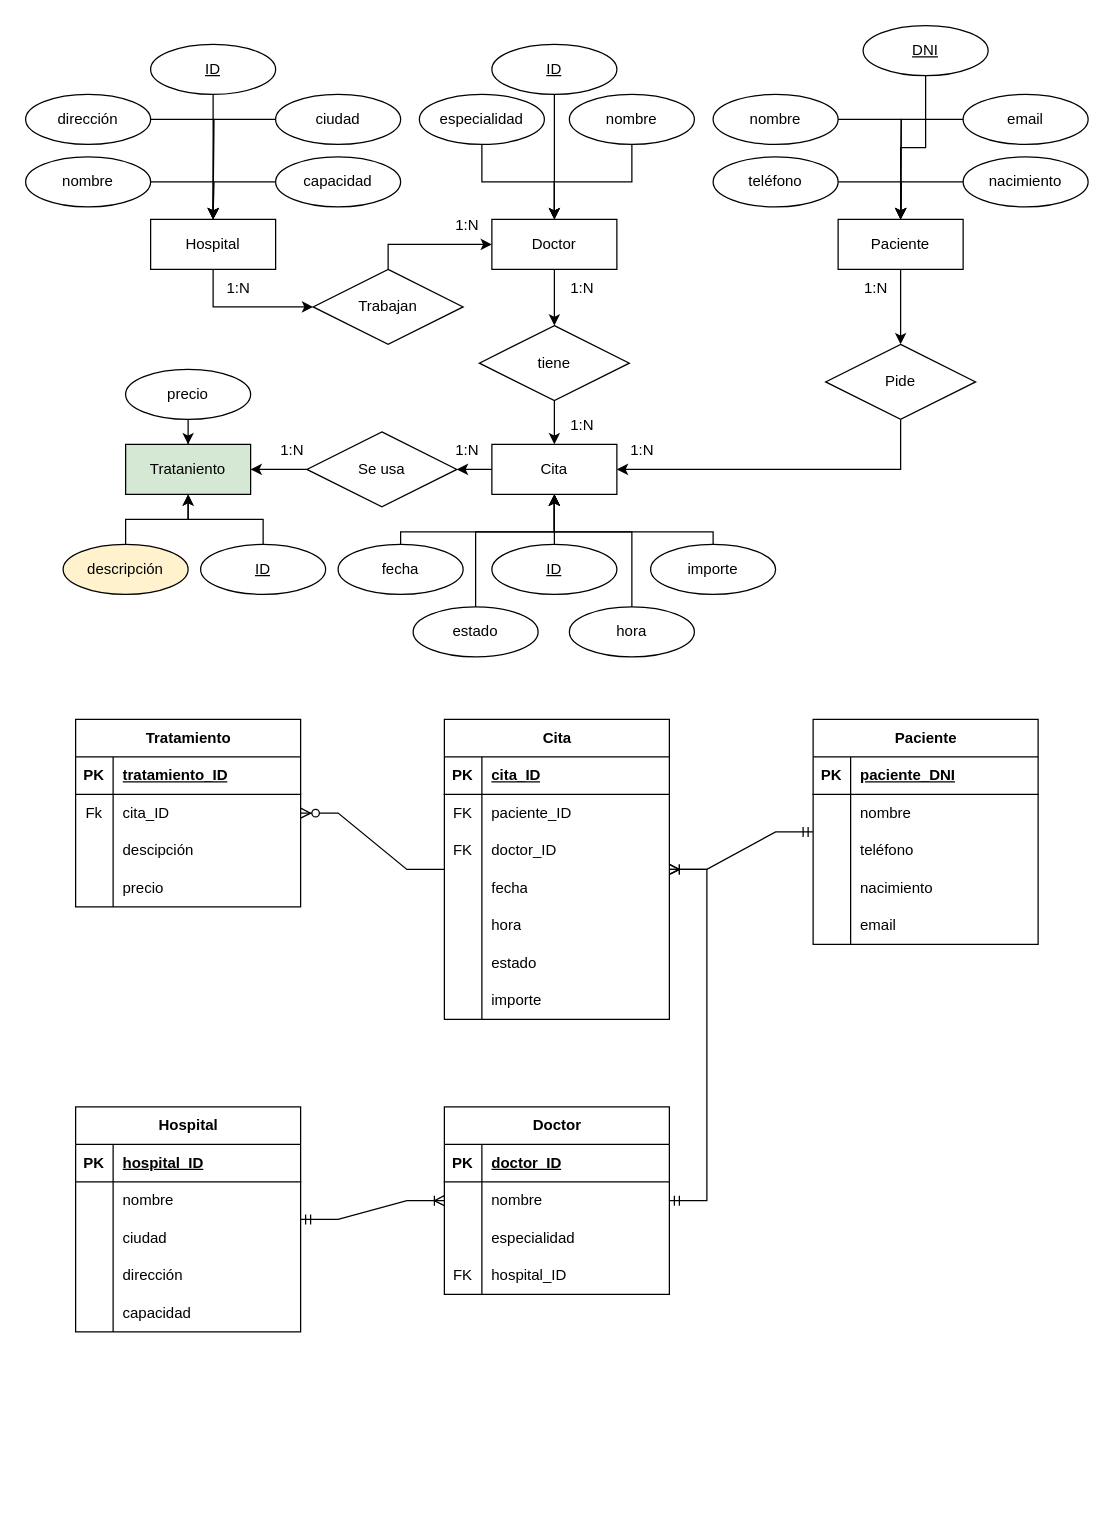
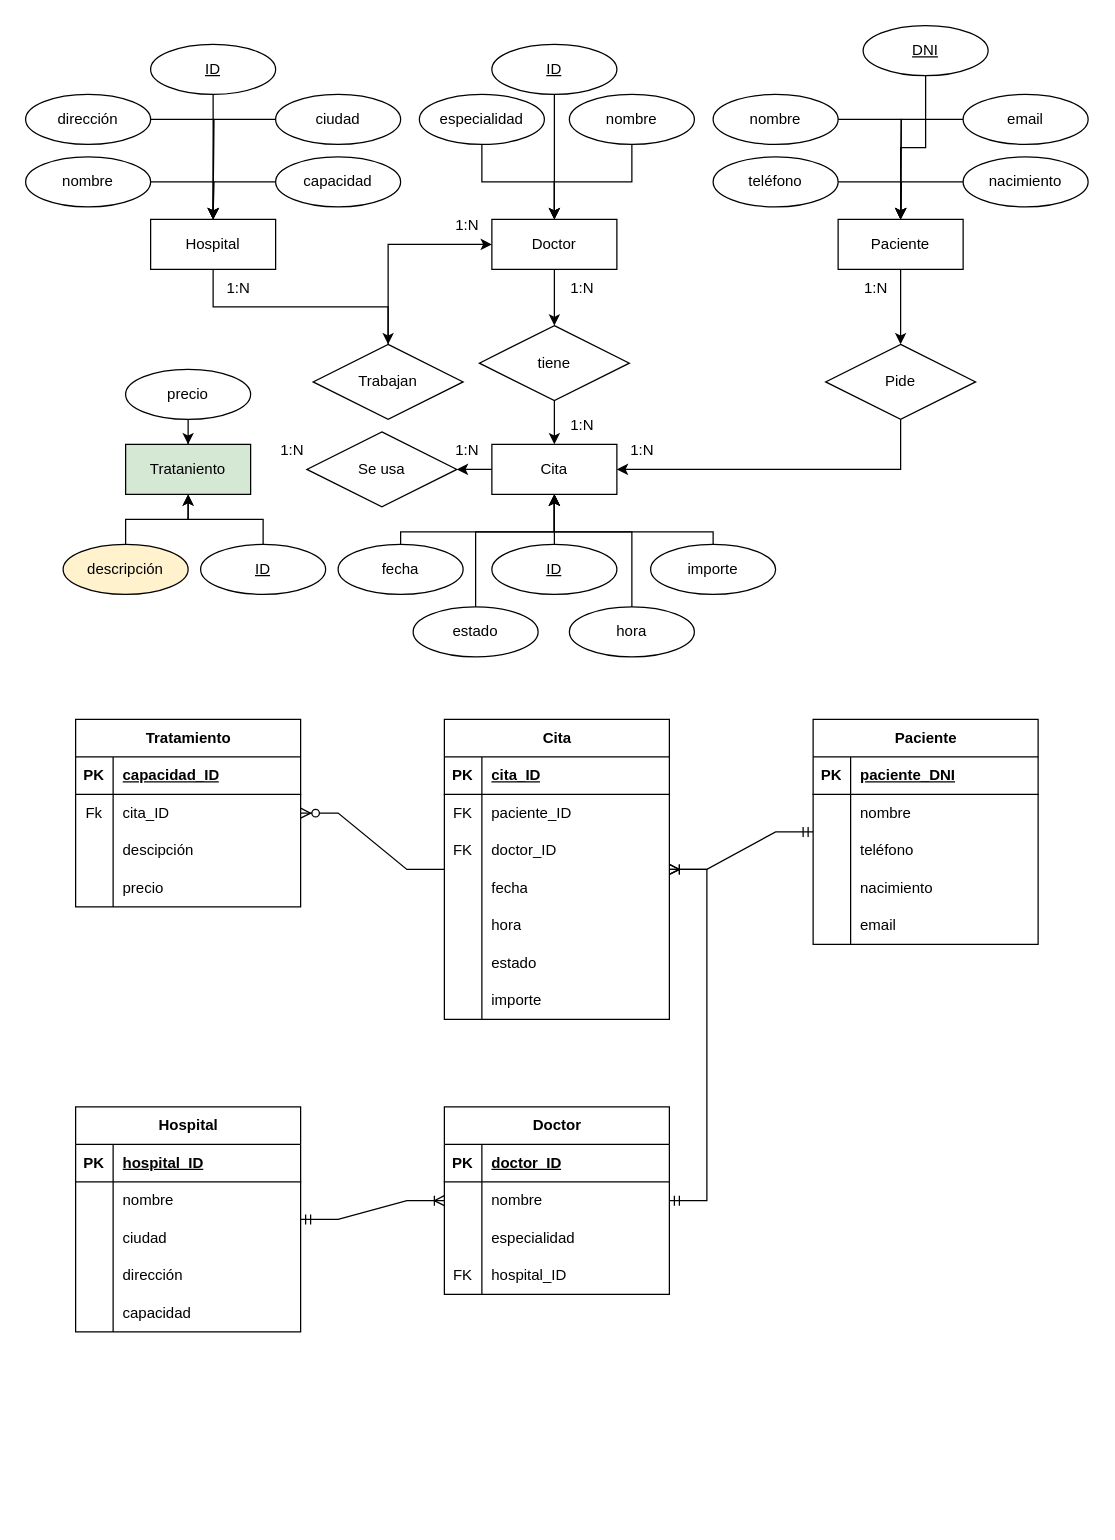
(388, 307) -> (388, 382)
(283, 469) -> none
(180, 776) -> (172, 776)
